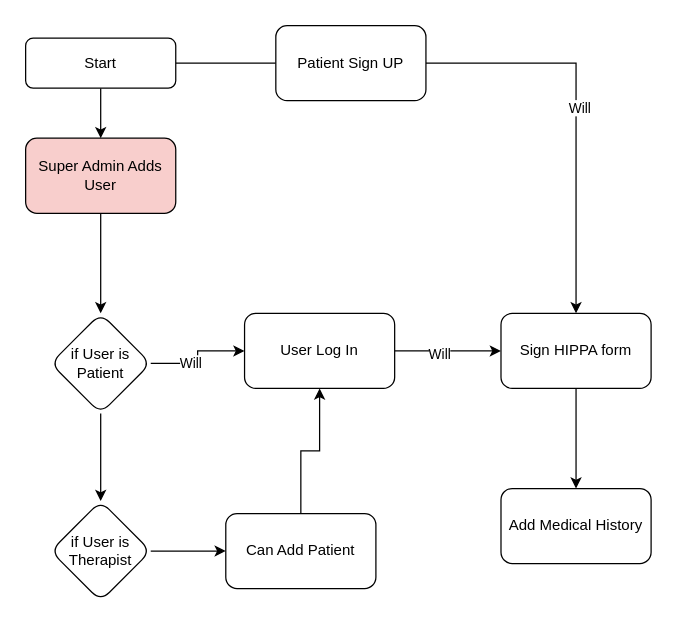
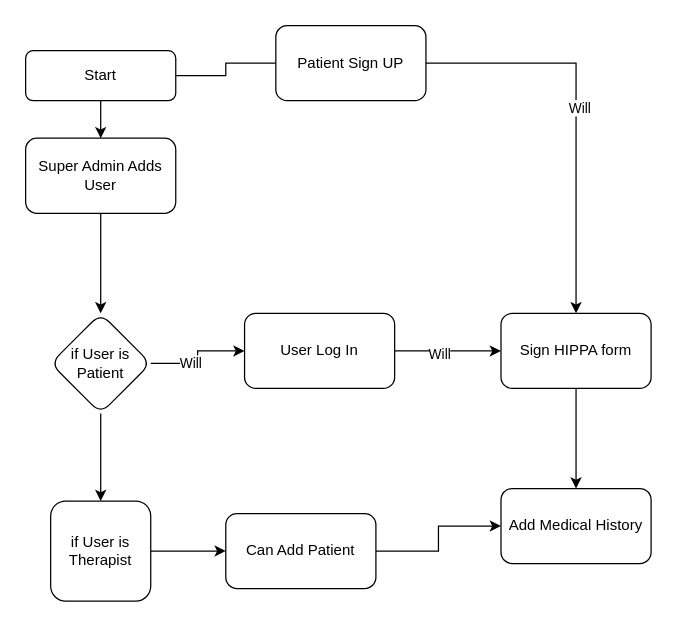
(101, 63) -> (101, 76)
(101, 176) -> (101, 176)
(306, 451) -> (438, 543)
(101, 551) -> (101, 551)
